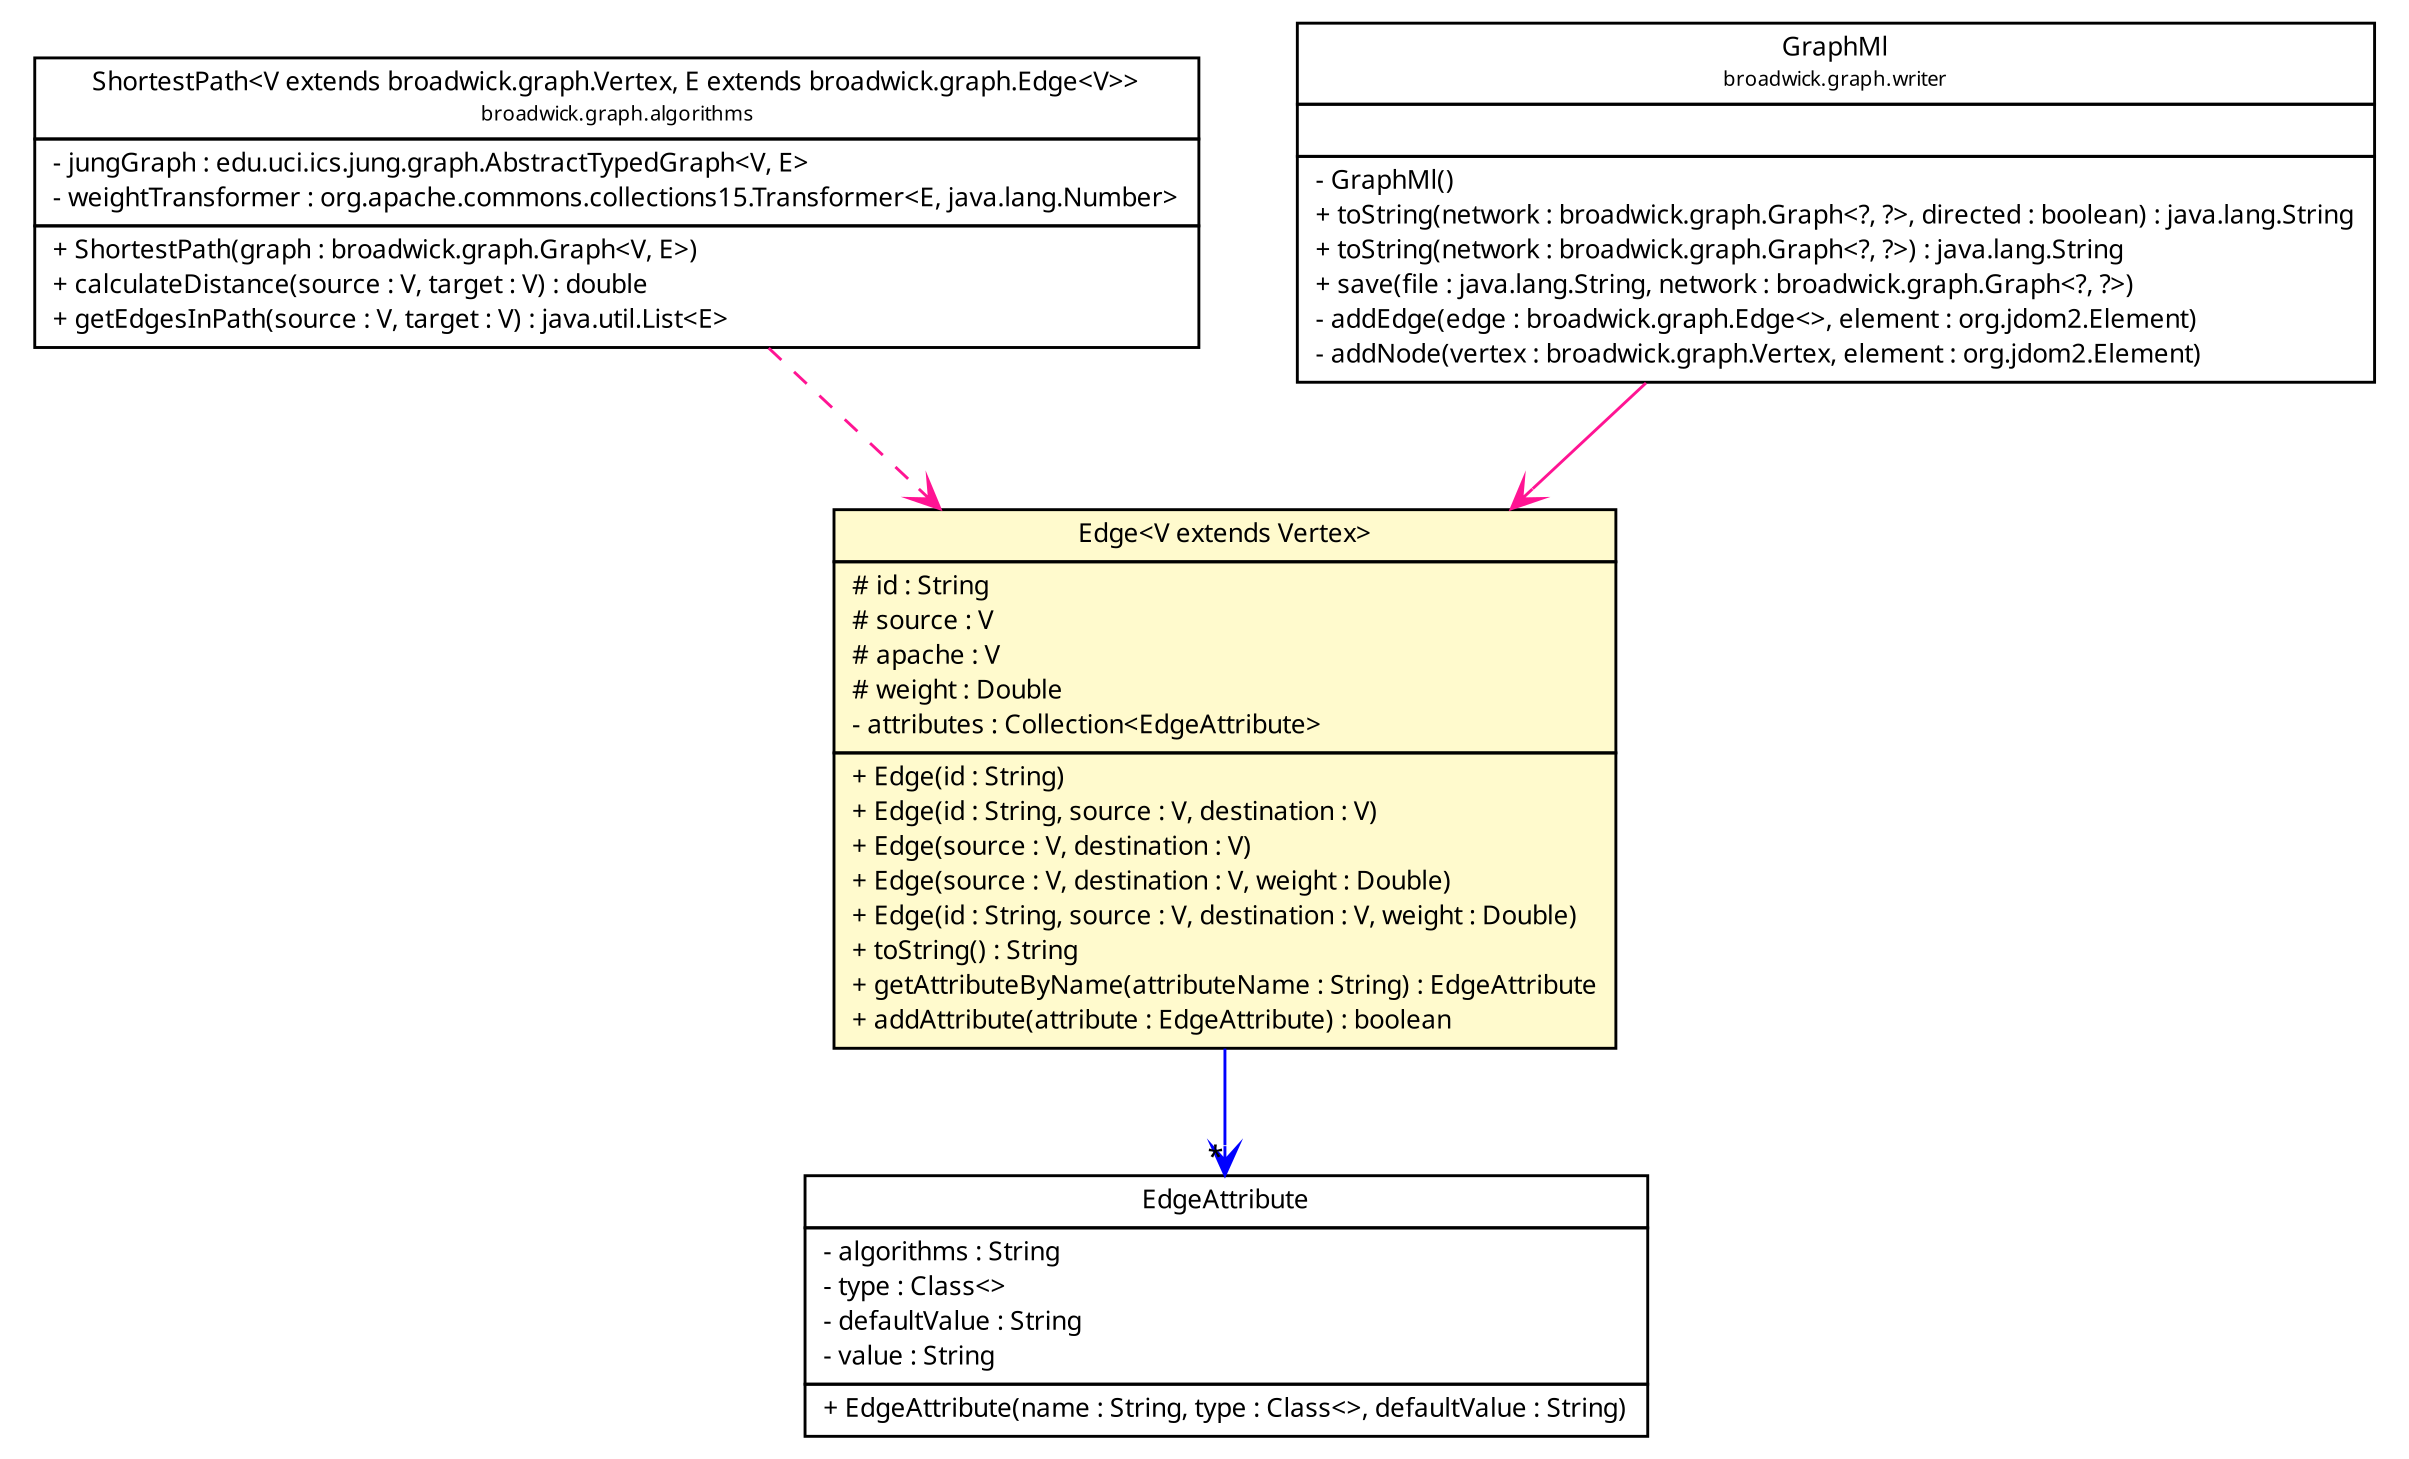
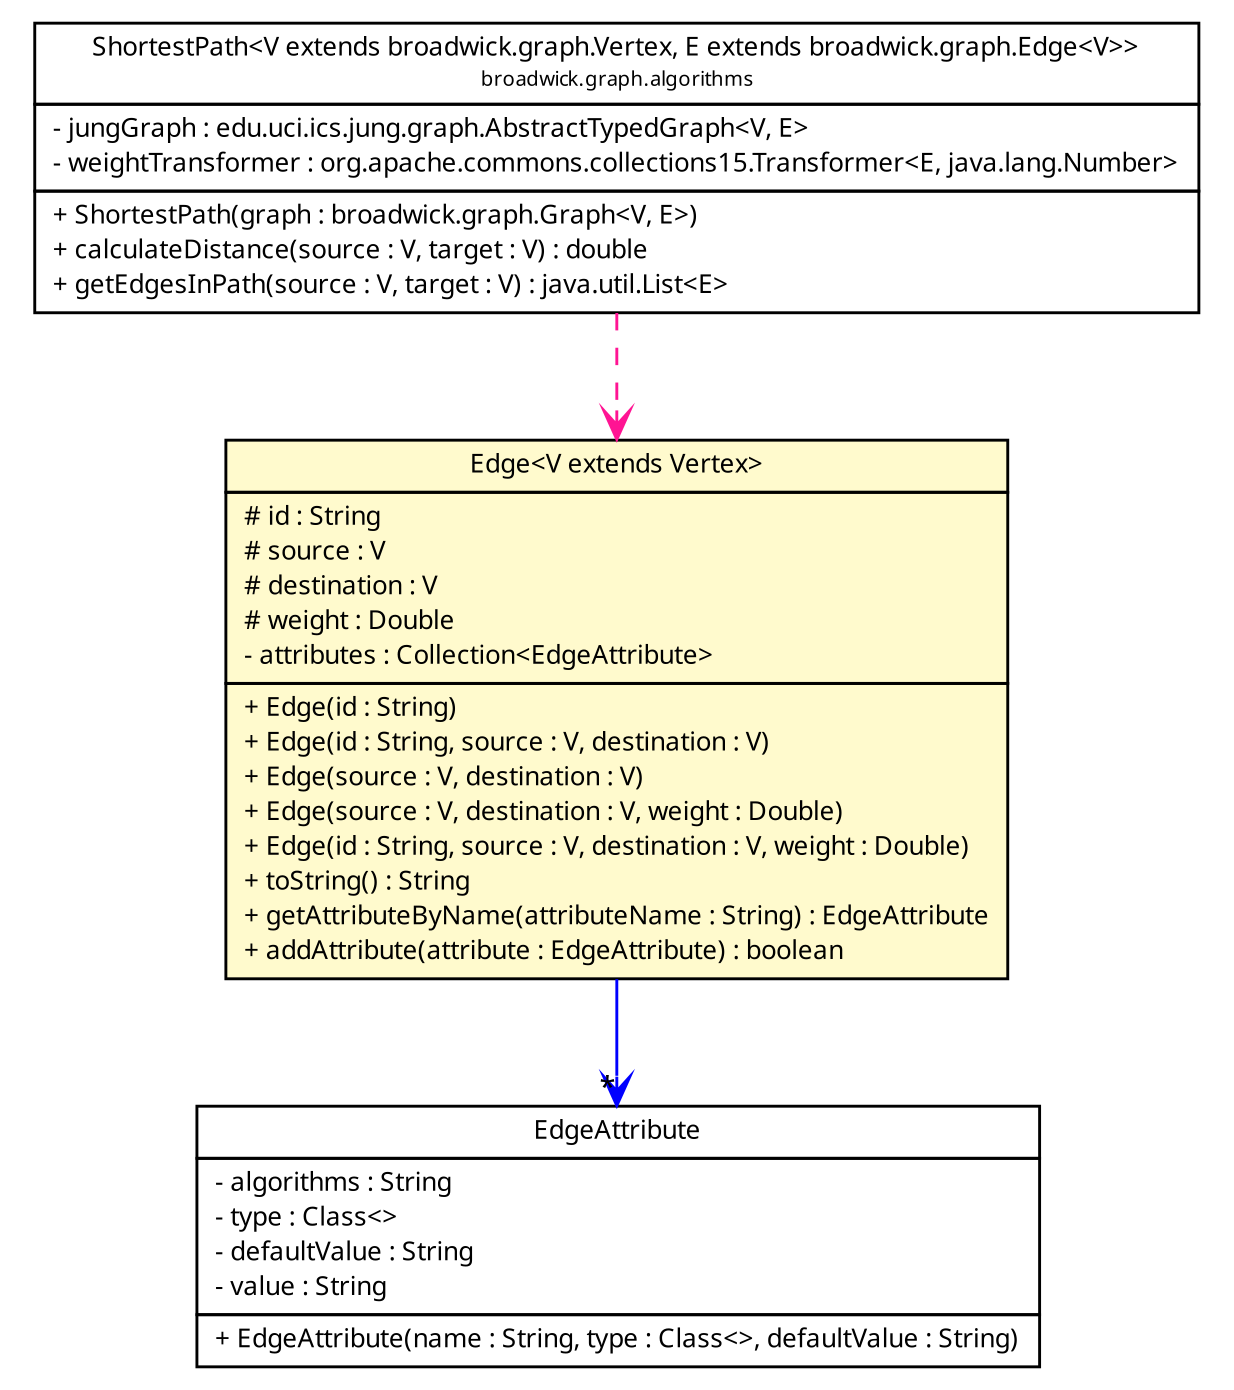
(1836, 203) -> none
(927, 656) -> (342, 586)
